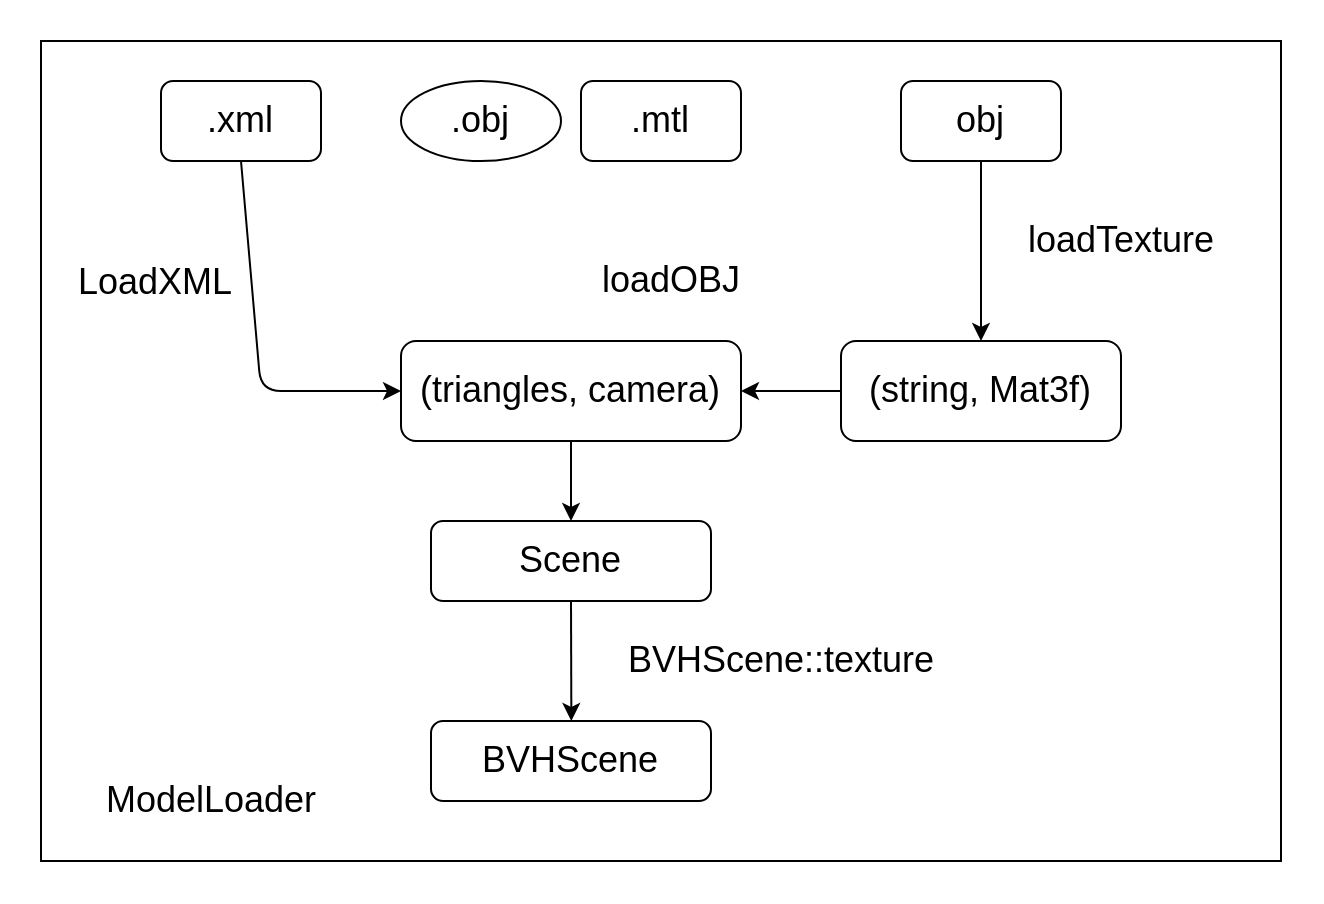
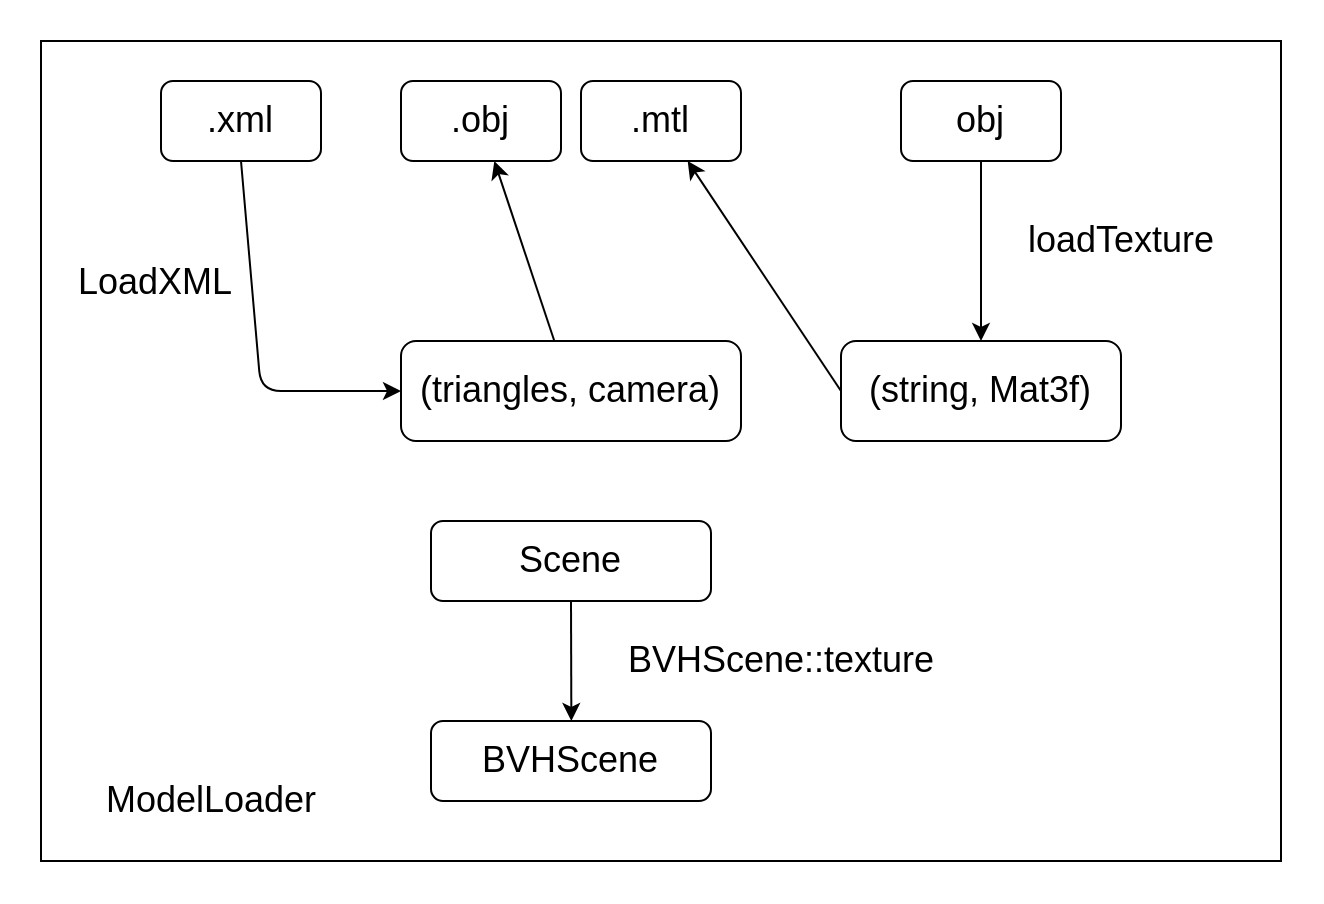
(481, 121) -> (481, 121)
(671, 281) -> none
(798, 391) -> (768, 282)
(571, 474) -> (527, 258)
